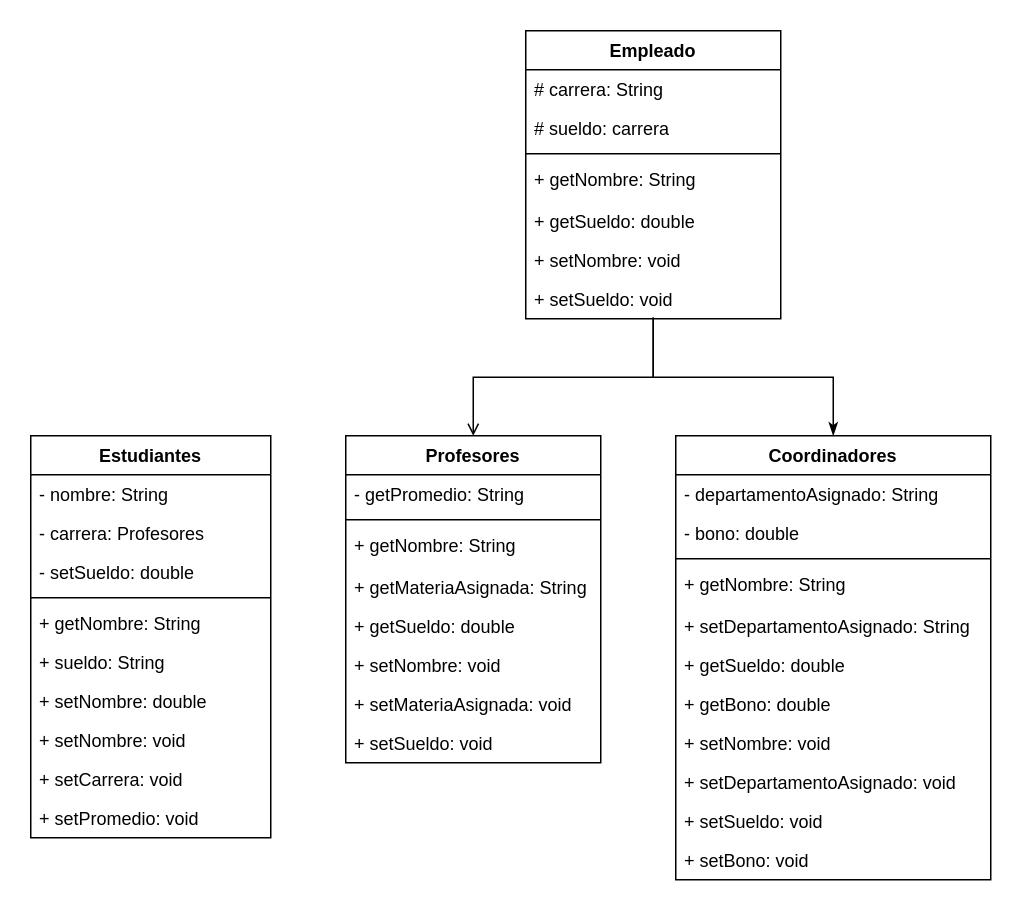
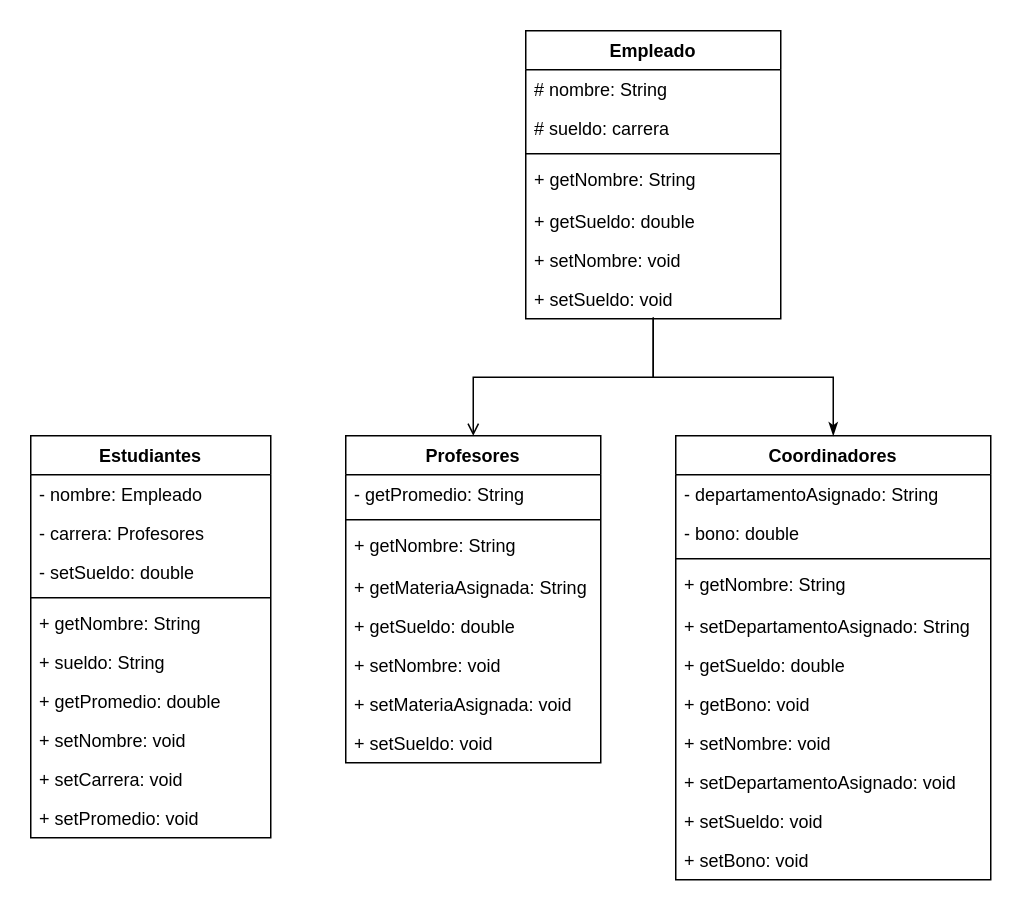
(611, 91) -> (606, 91)
(111, 496) -> (121, 496)
(126, 703) -> (134, 703)
(761, 706) -> (751, 706)
